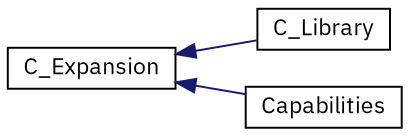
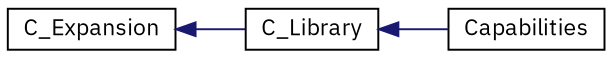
(221, 90) -> (423, 29)
